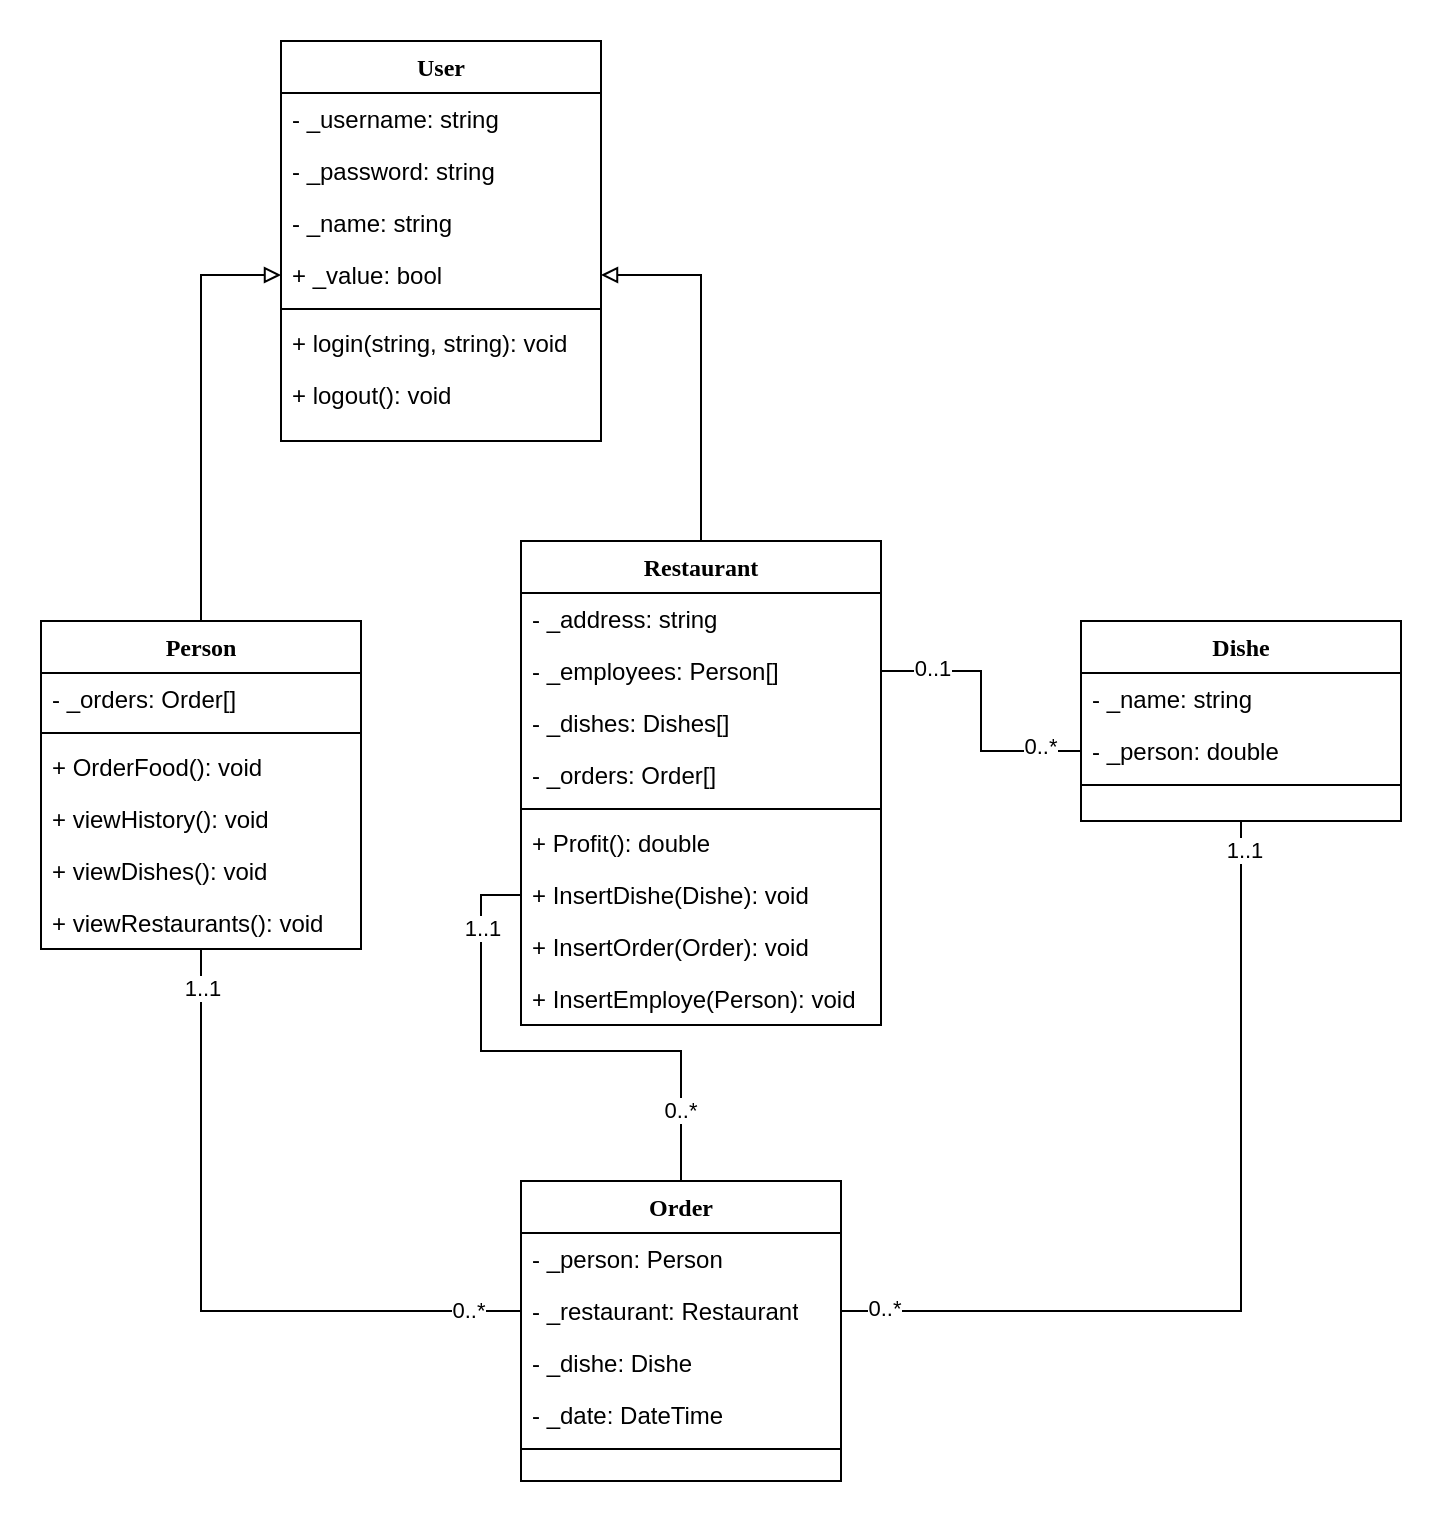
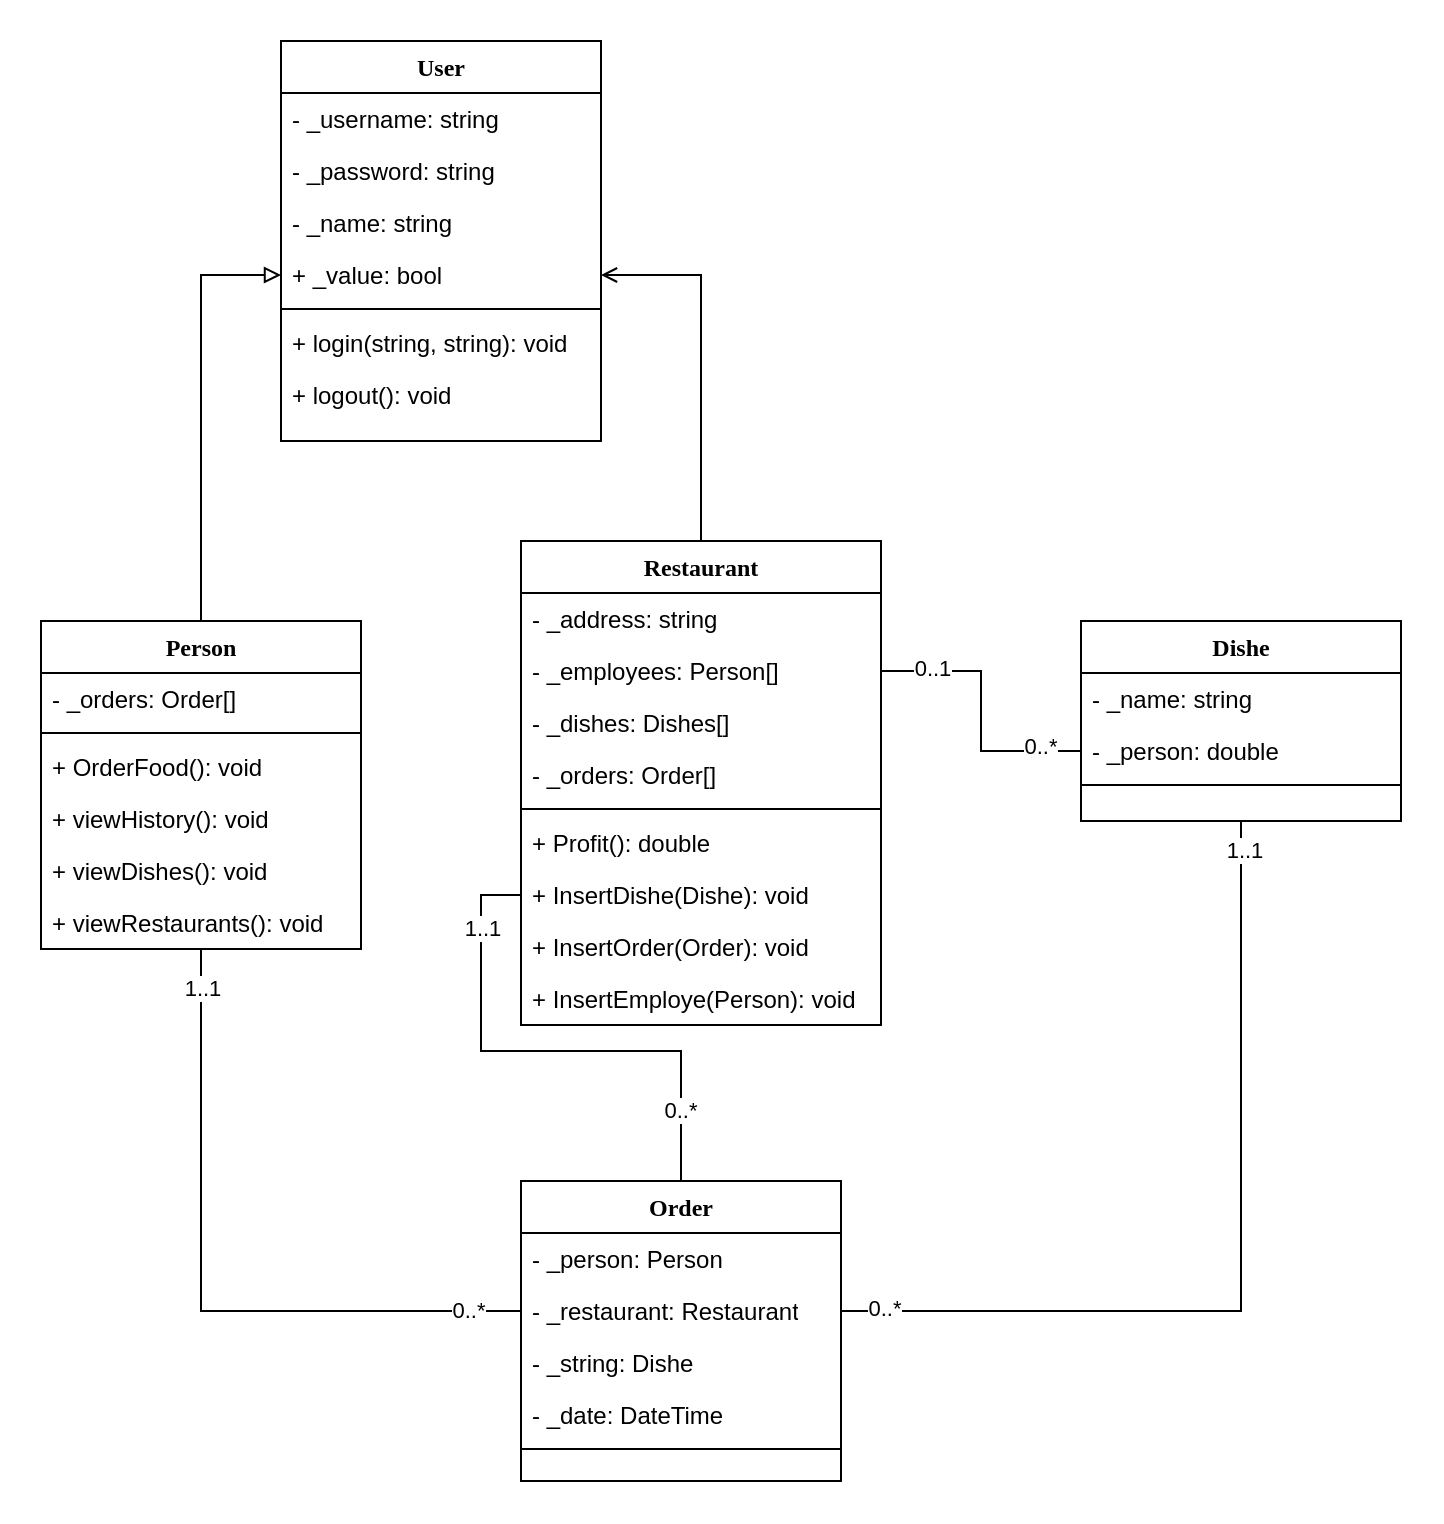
(618, 275) -> (613, 275)
(618, 1365) -> (625, 1365)
